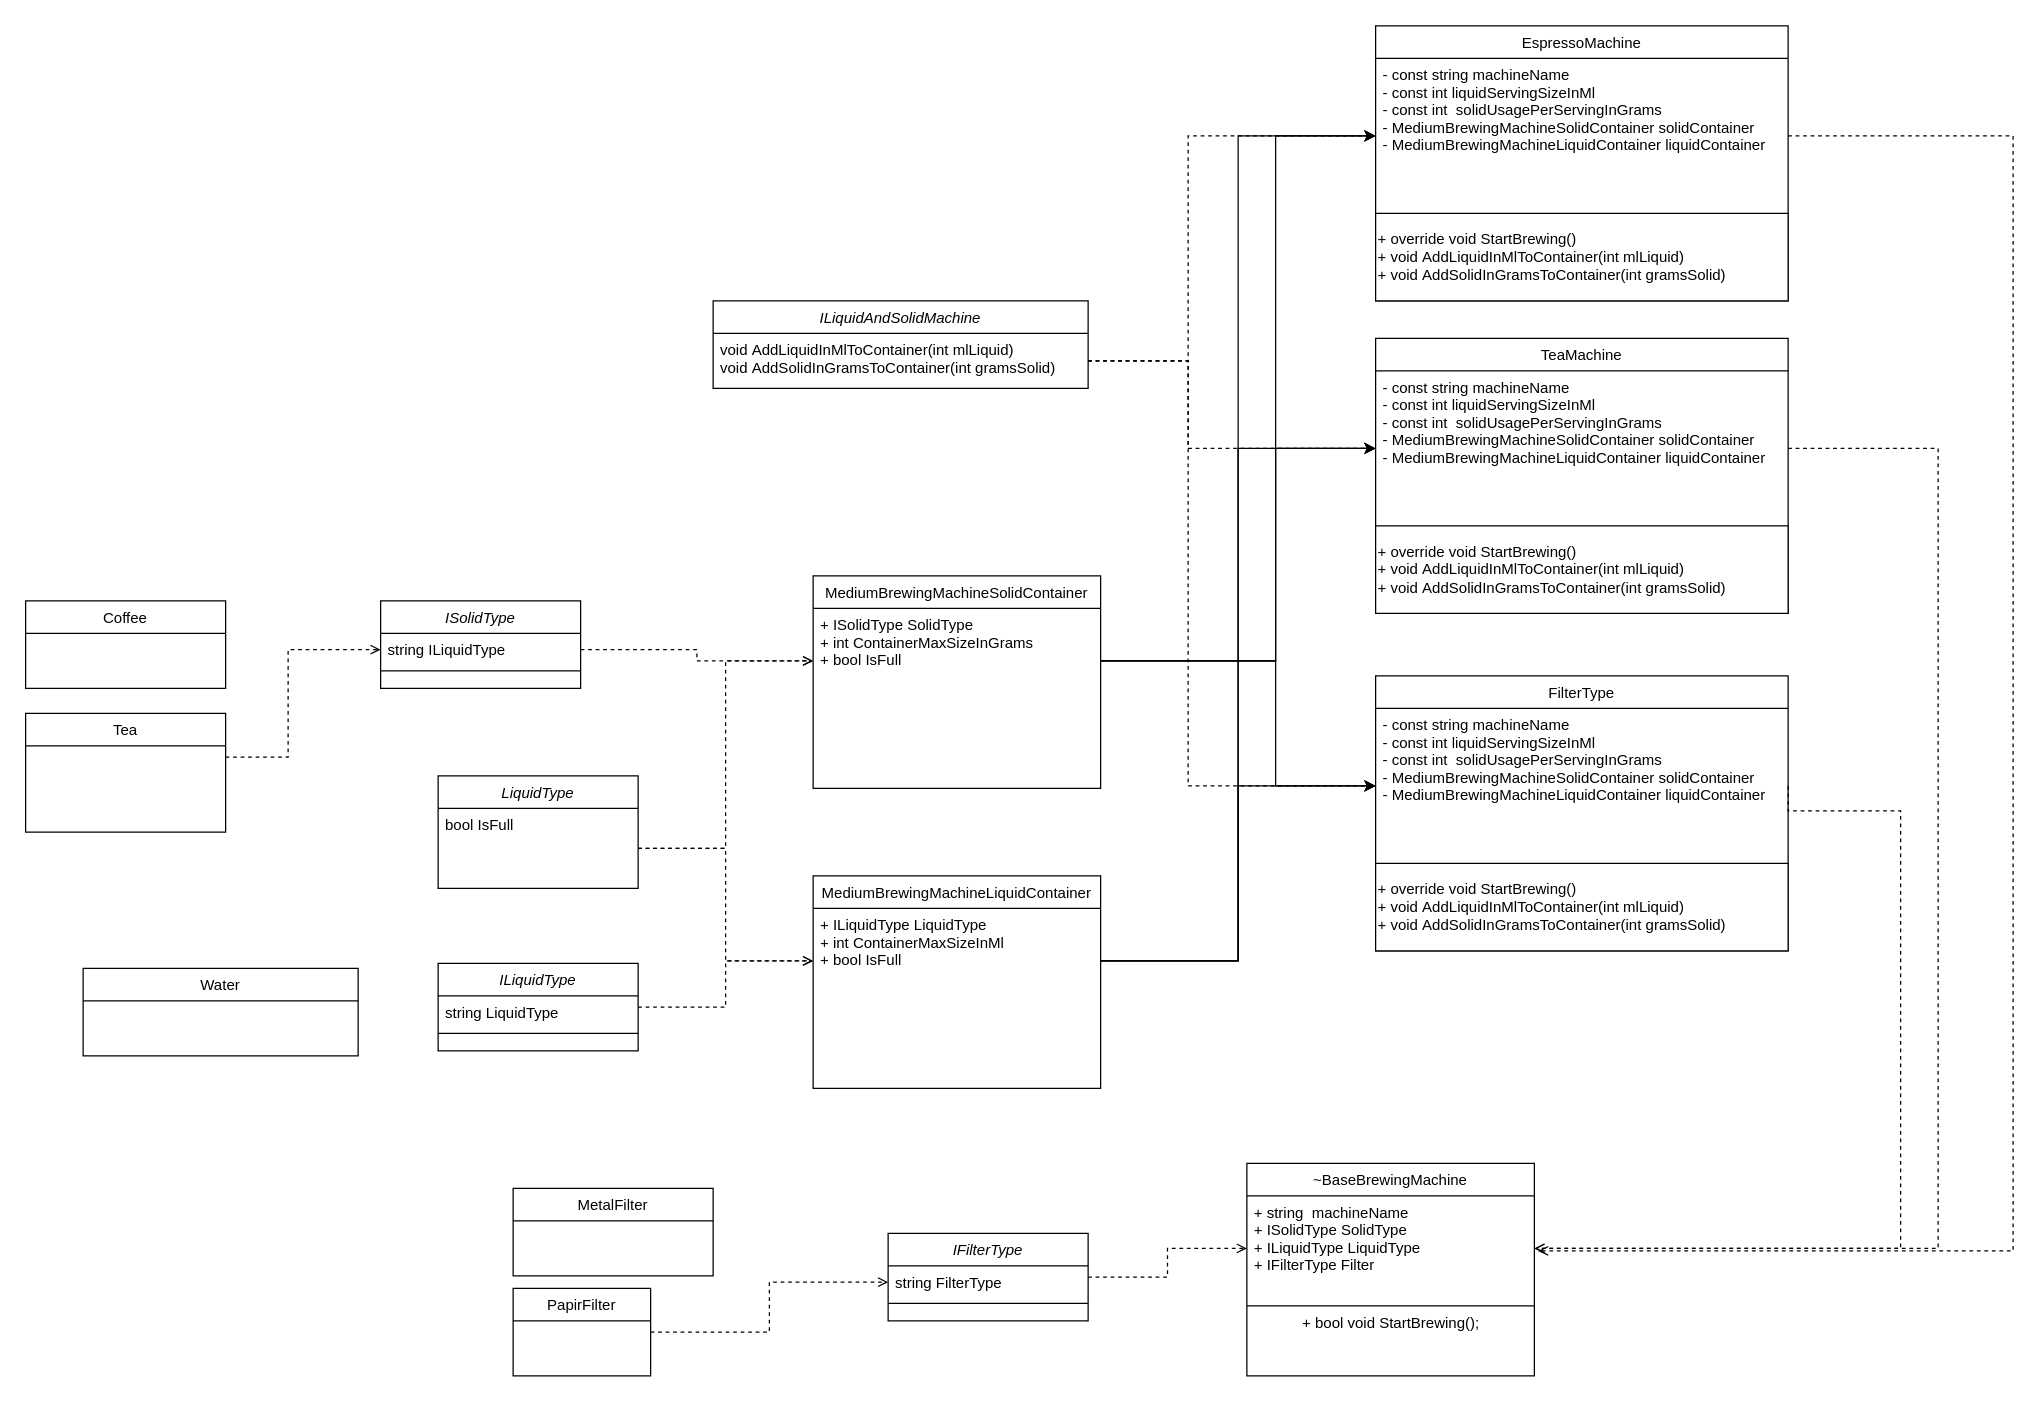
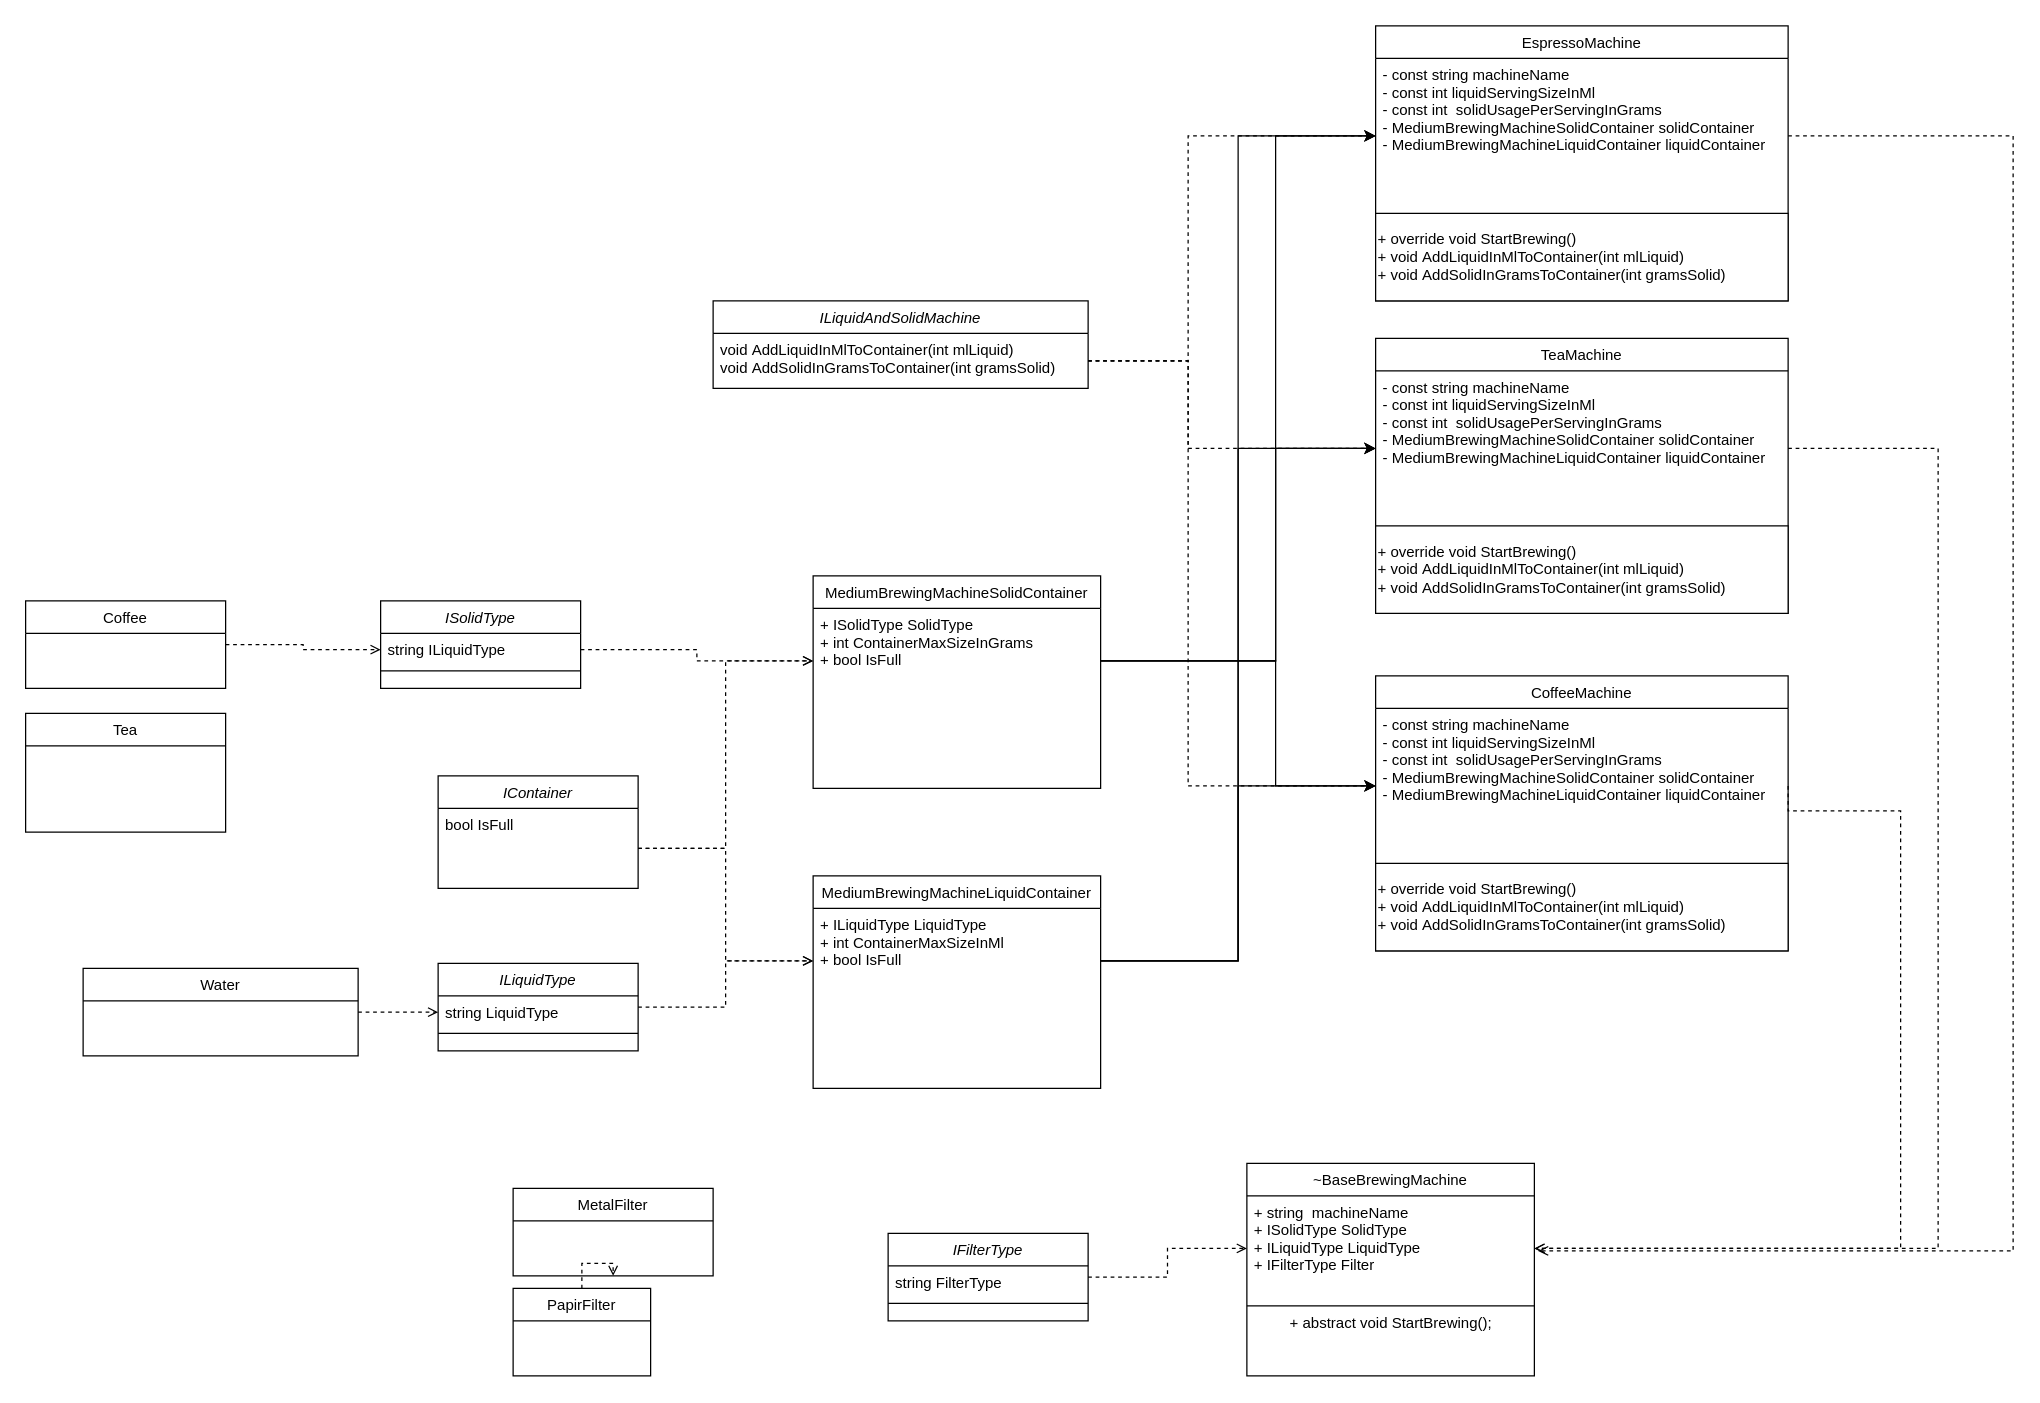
none -> (266, 644)
(1581, 693) -> (1581, 693)
(288, 728) -> none
(538, 793) -> (538, 793)
none -> (397, 1012)
(769, 1308) -> (589, 1263)
(1391, 1323) -> (1391, 1323)
